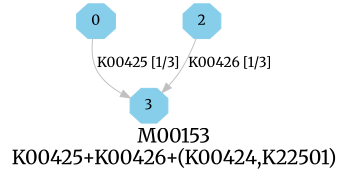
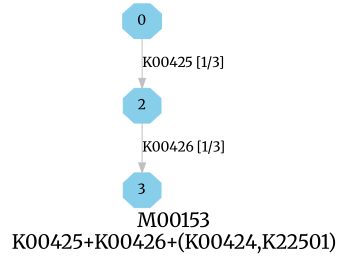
(97, 71) -> (142, 58)
